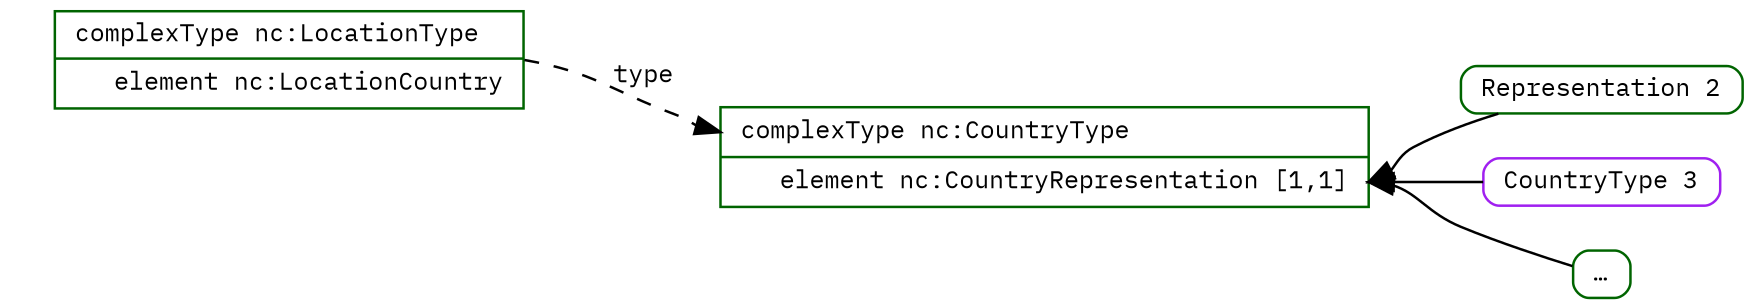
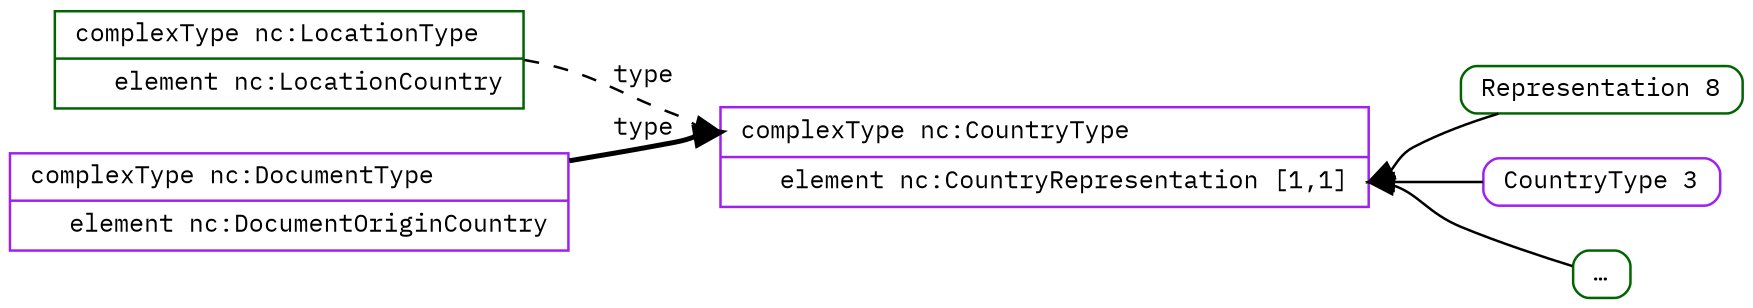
(1602, 90) -> (1602, 90)
(1045, 157) -> (1045, 157)
none -> (289, 202)
